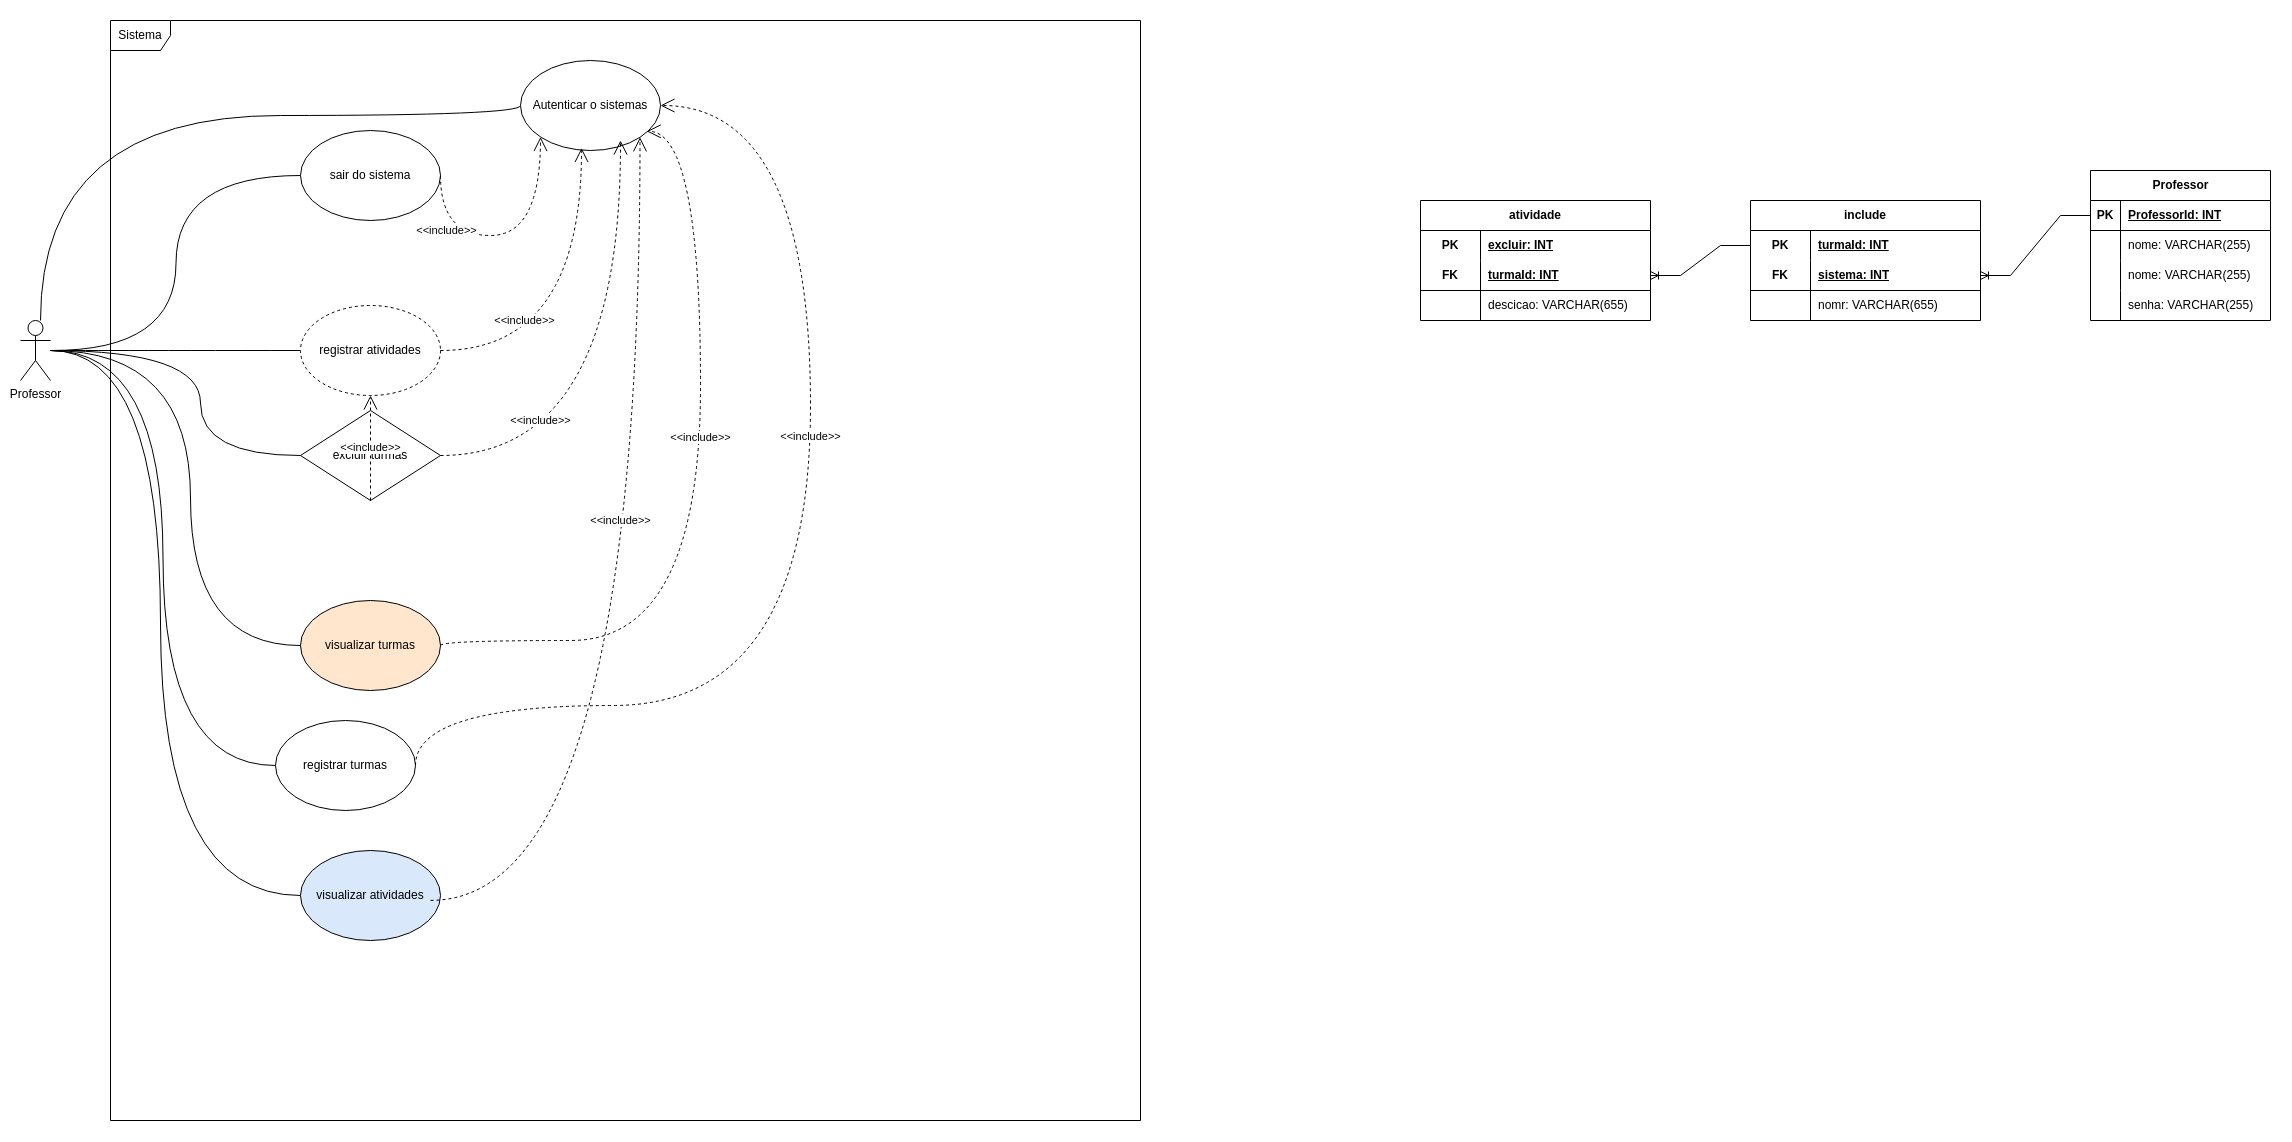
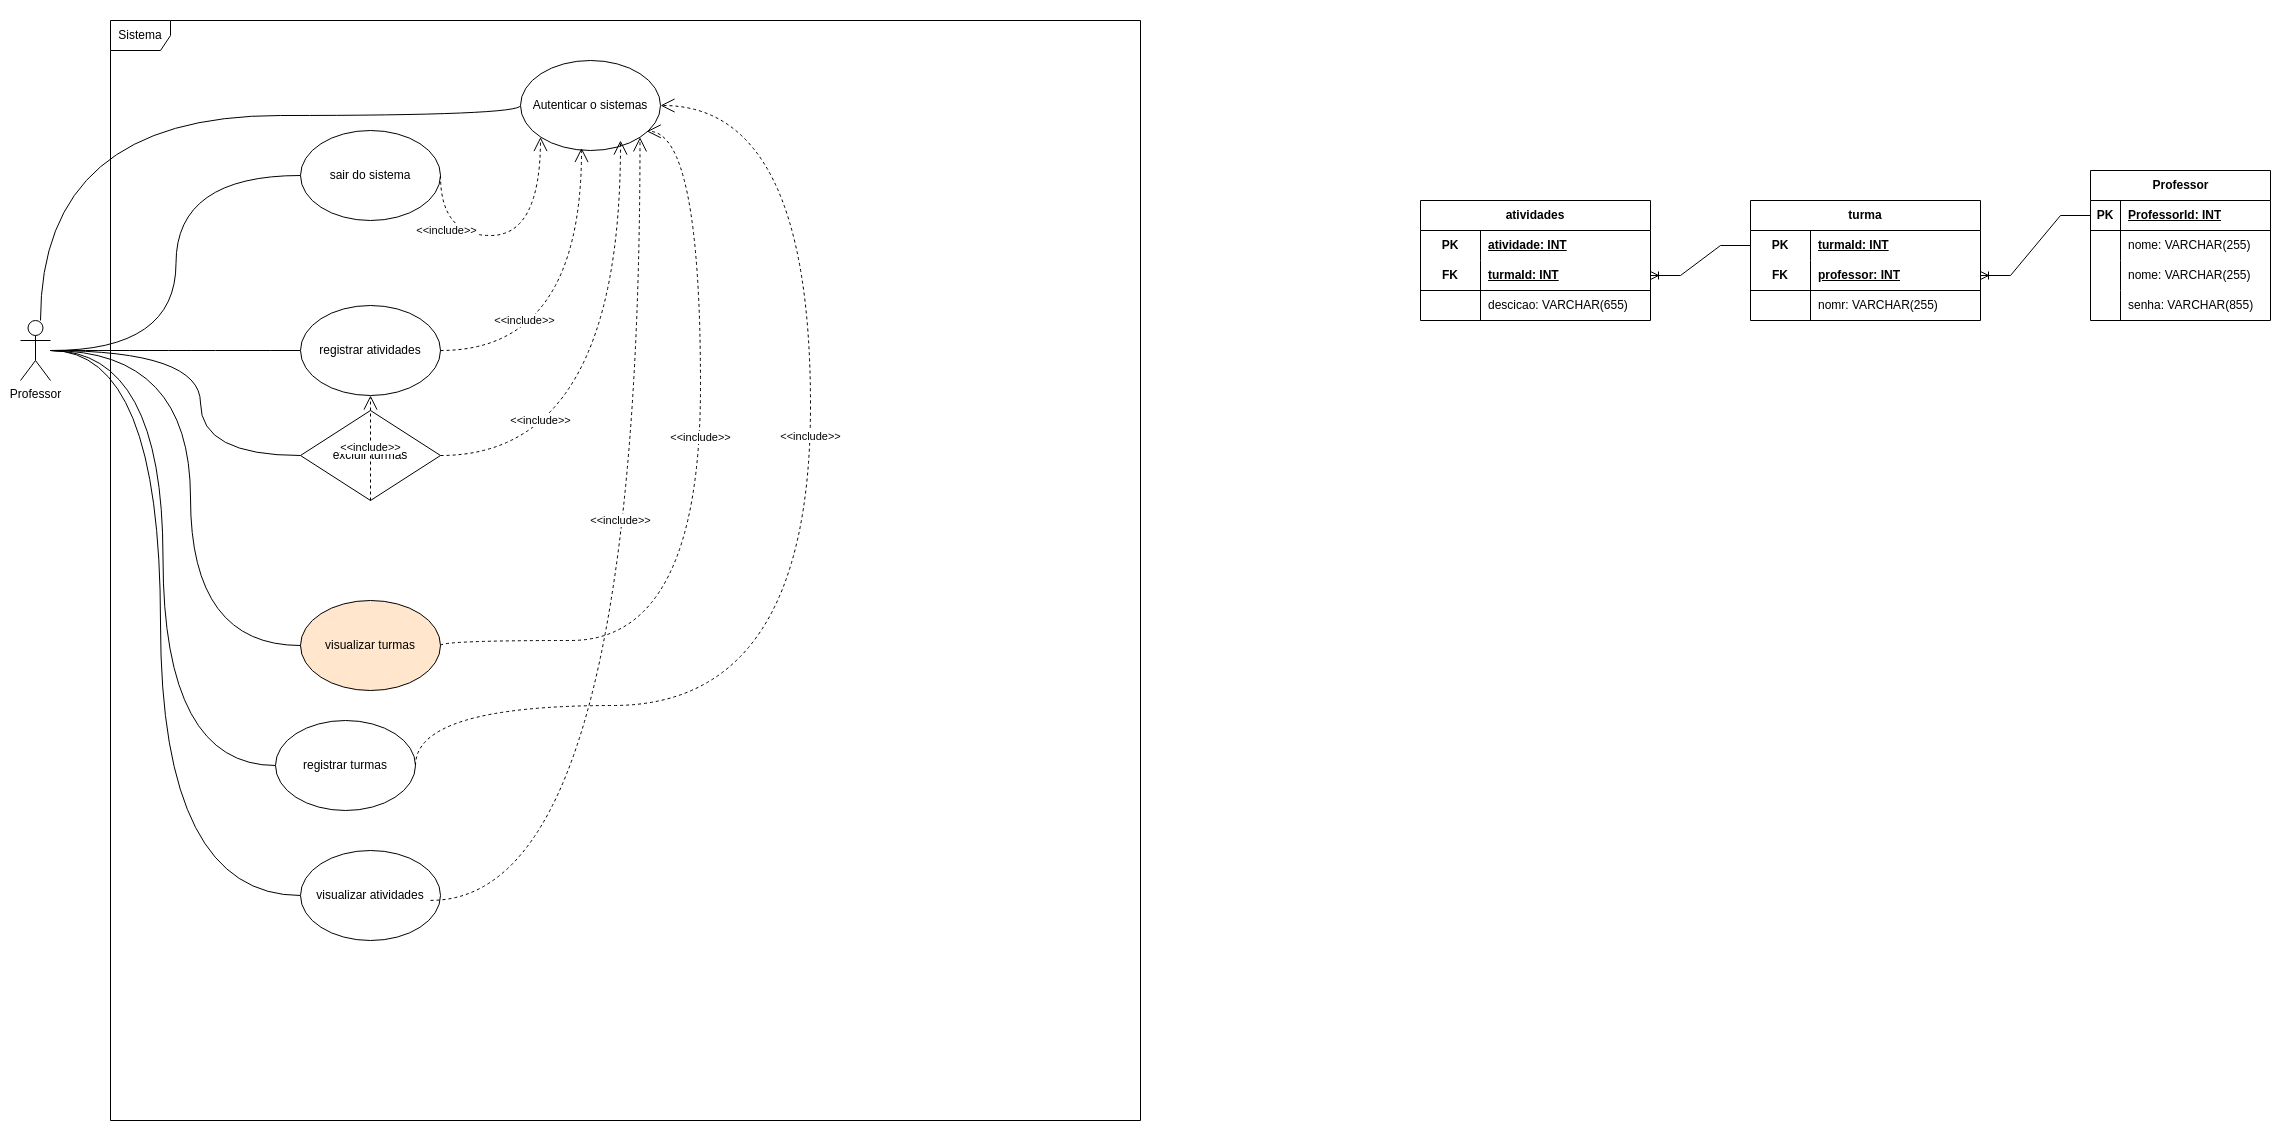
(1536, 216) -> (1536, 216)
(1866, 216) -> (1866, 216)
(1523, 246) -> (1529, 246)
(1854, 276) -> (1862, 276)
(1876, 306) -> (1876, 306)
(2189, 306) -> (2189, 306)
(371, 351) -> (371, 351)
(371, 896) -> (371, 896)
